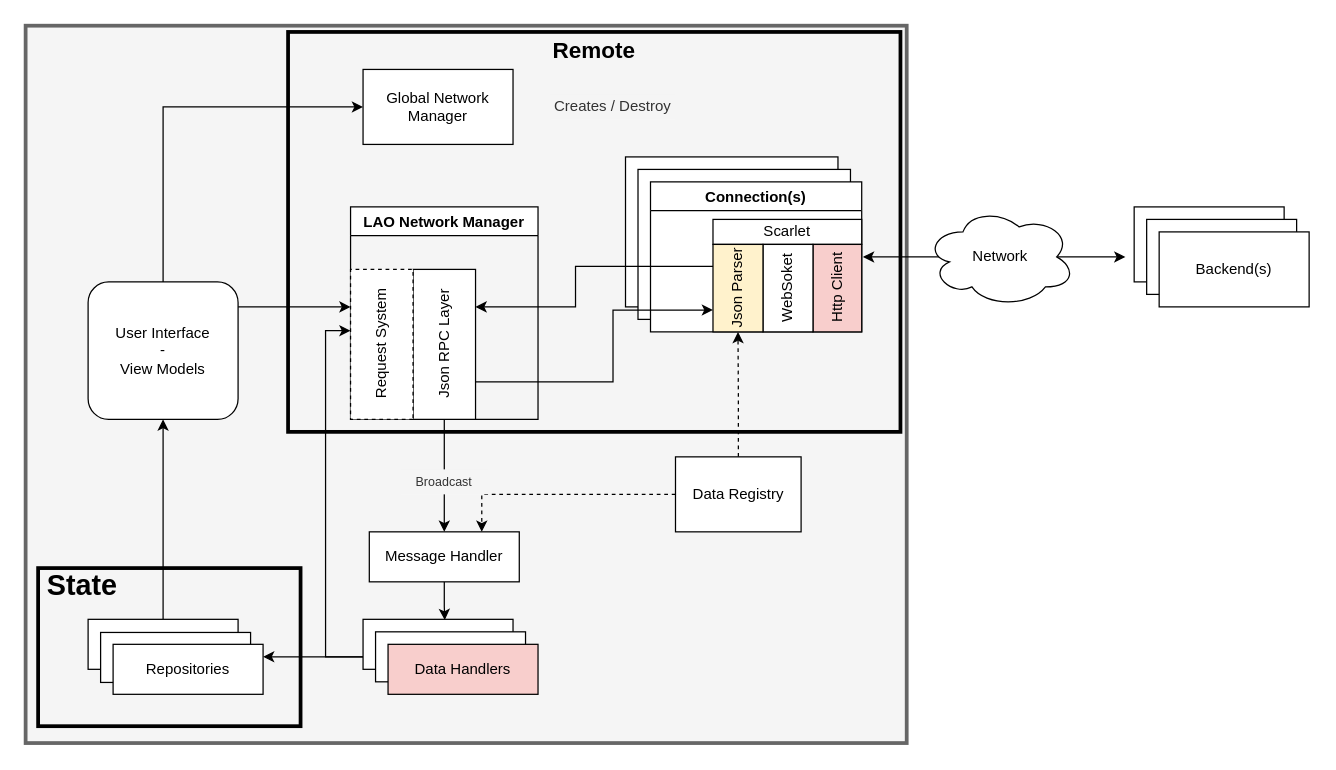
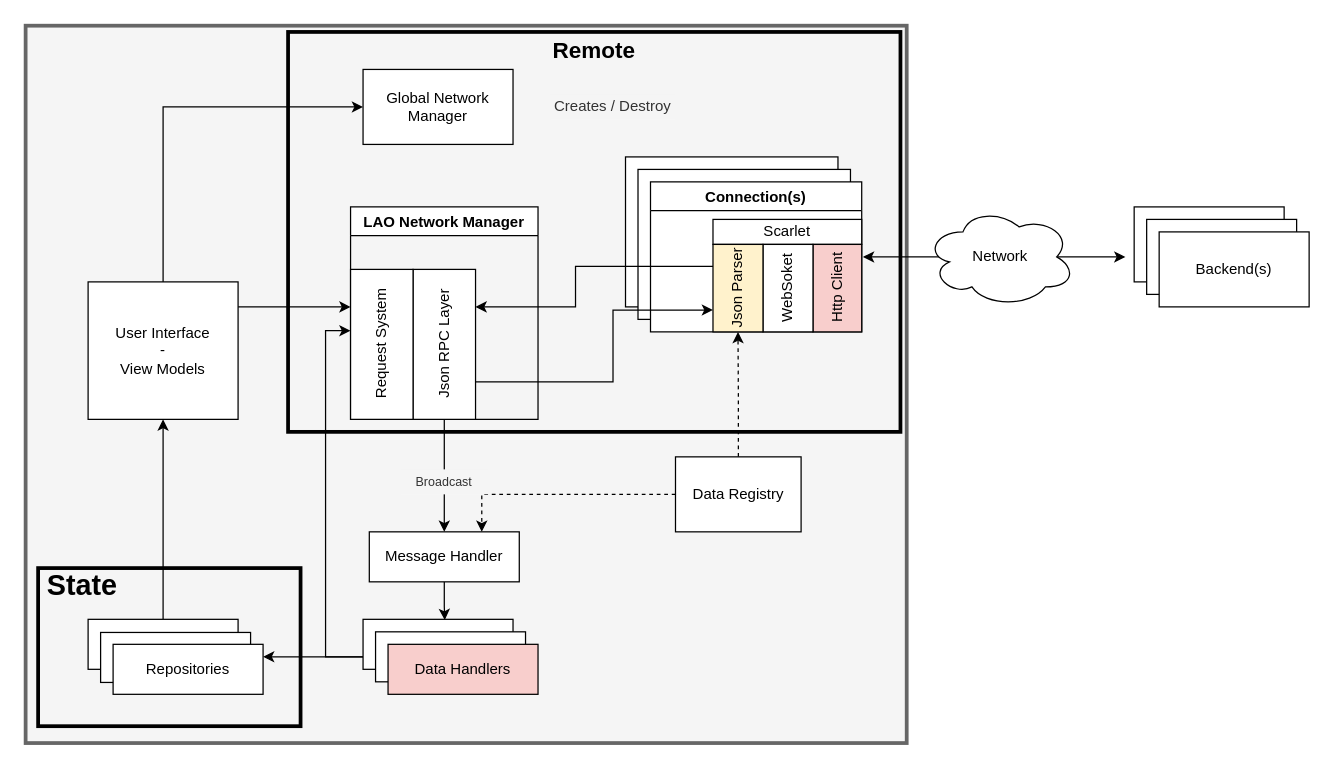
(382, 344) -> (382, 344)
(163, 351) -> (163, 351)
